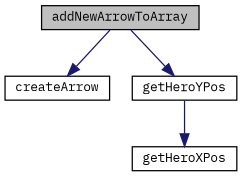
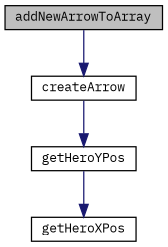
(148, 48) -> (84, 117)
